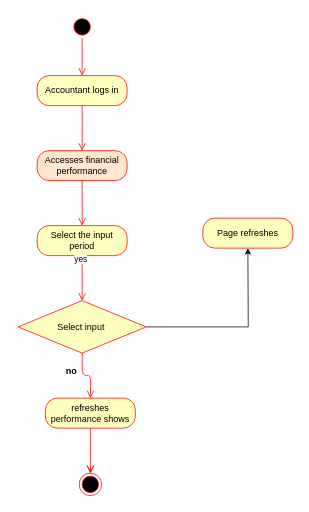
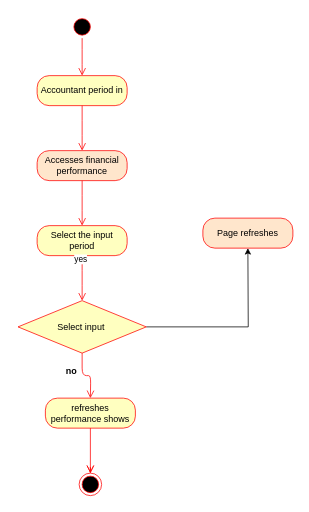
(82, 90) -> (82, 90)
(248, 233) -> (248, 233)
